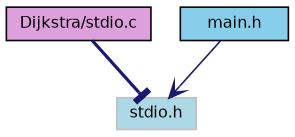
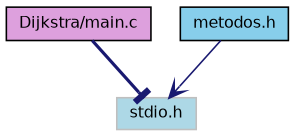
(79, 24) -> (79, 24)
(234, 24) -> (234, 24)
